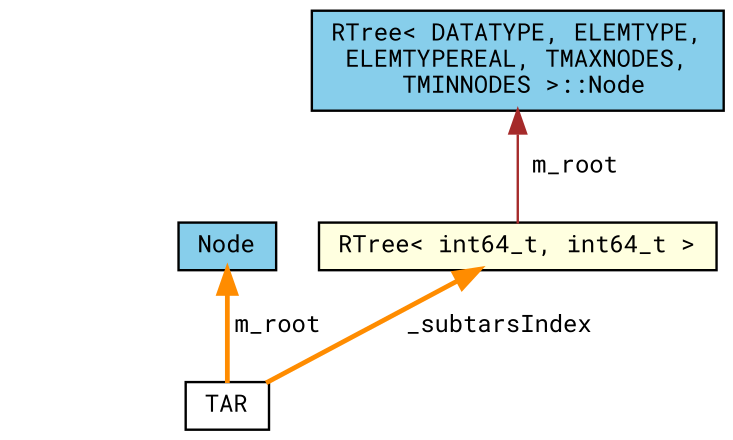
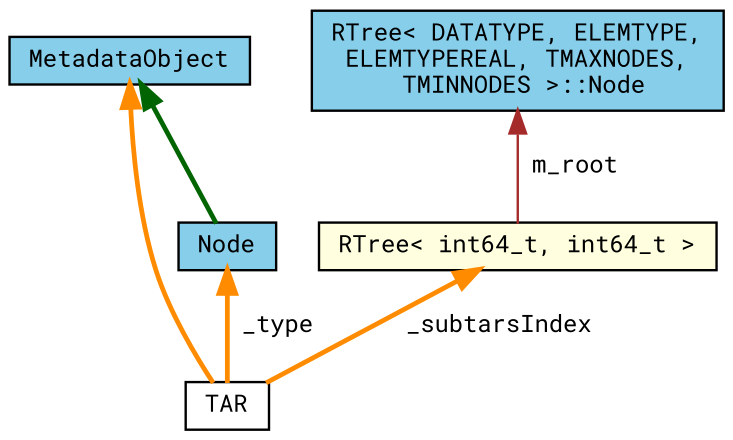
none -> (130, 61)
(271, 326) -> (271, 326)
